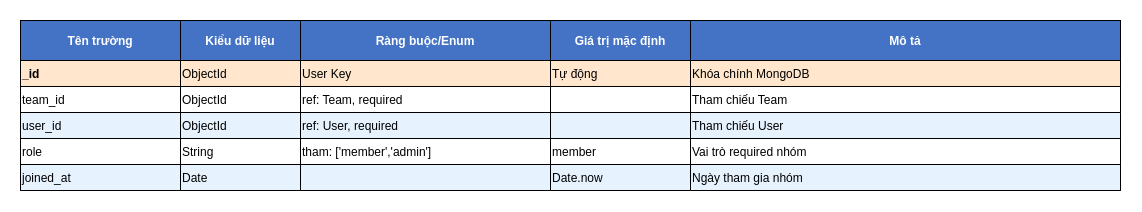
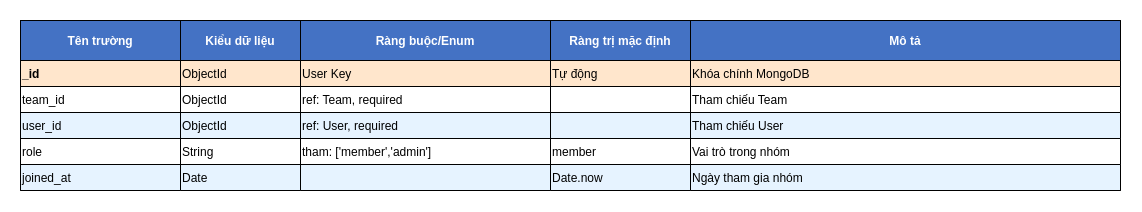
(620, 41) -> (620, 41)
(755, 152) -> (746, 152)
